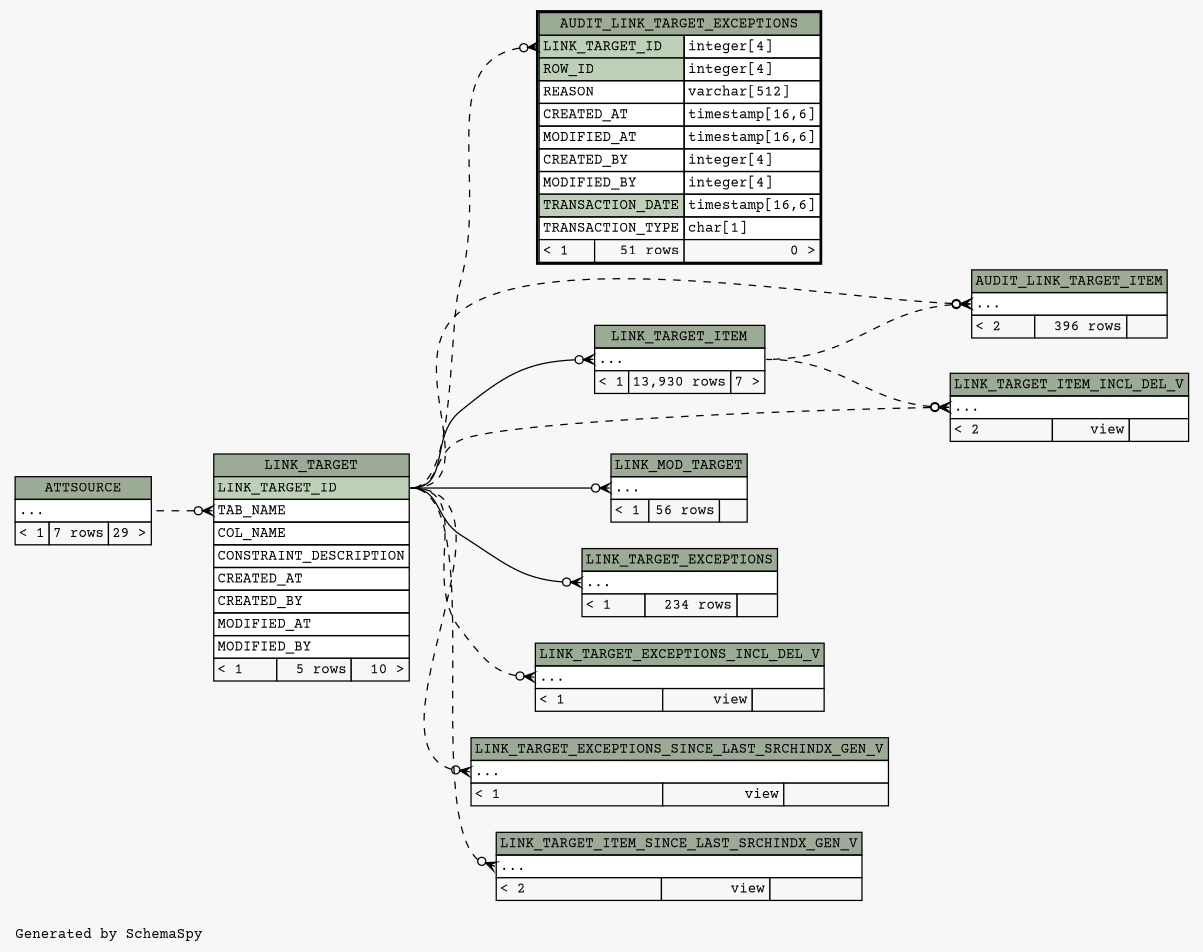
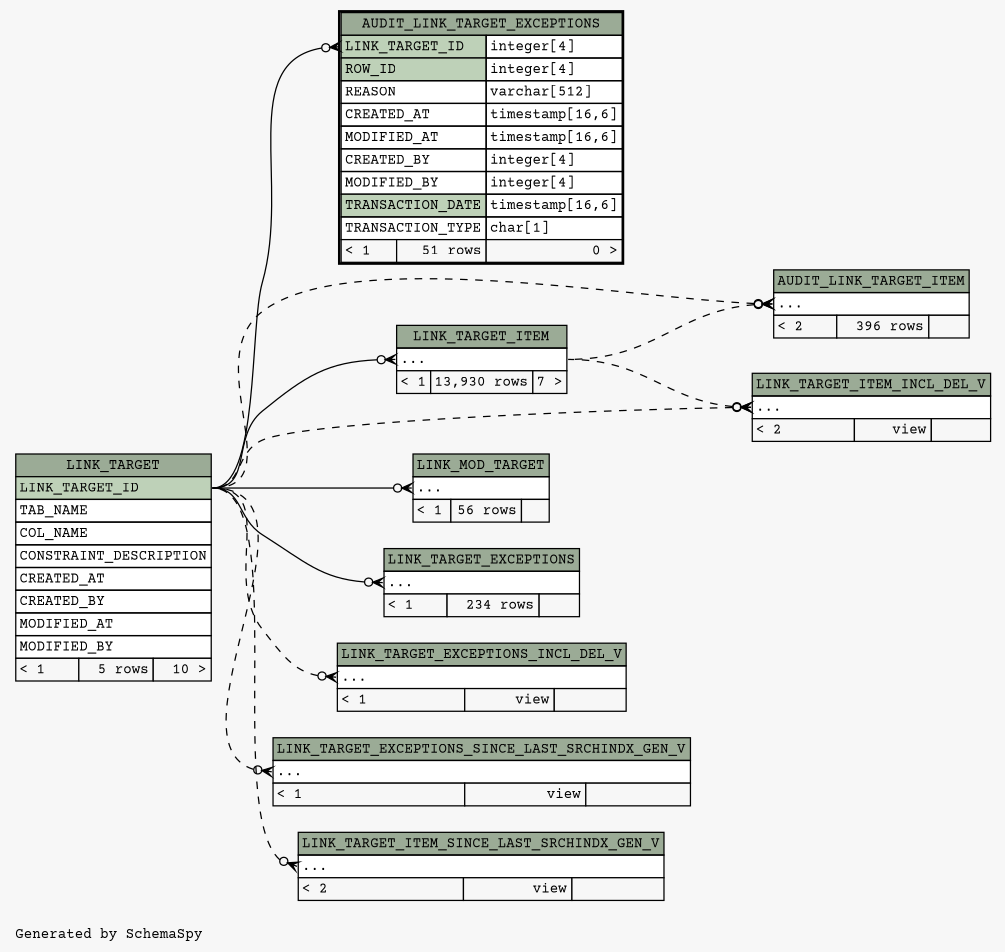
(464, 263) -> (266, 263)
(83, 511) -> none
